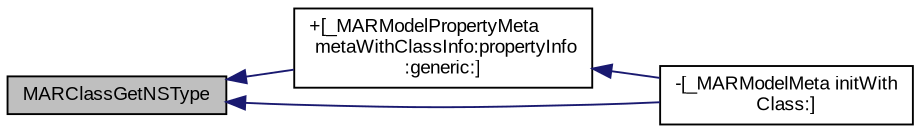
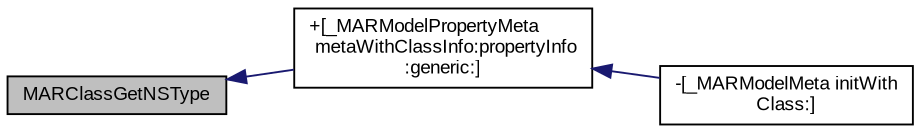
(453, 107) -> none
